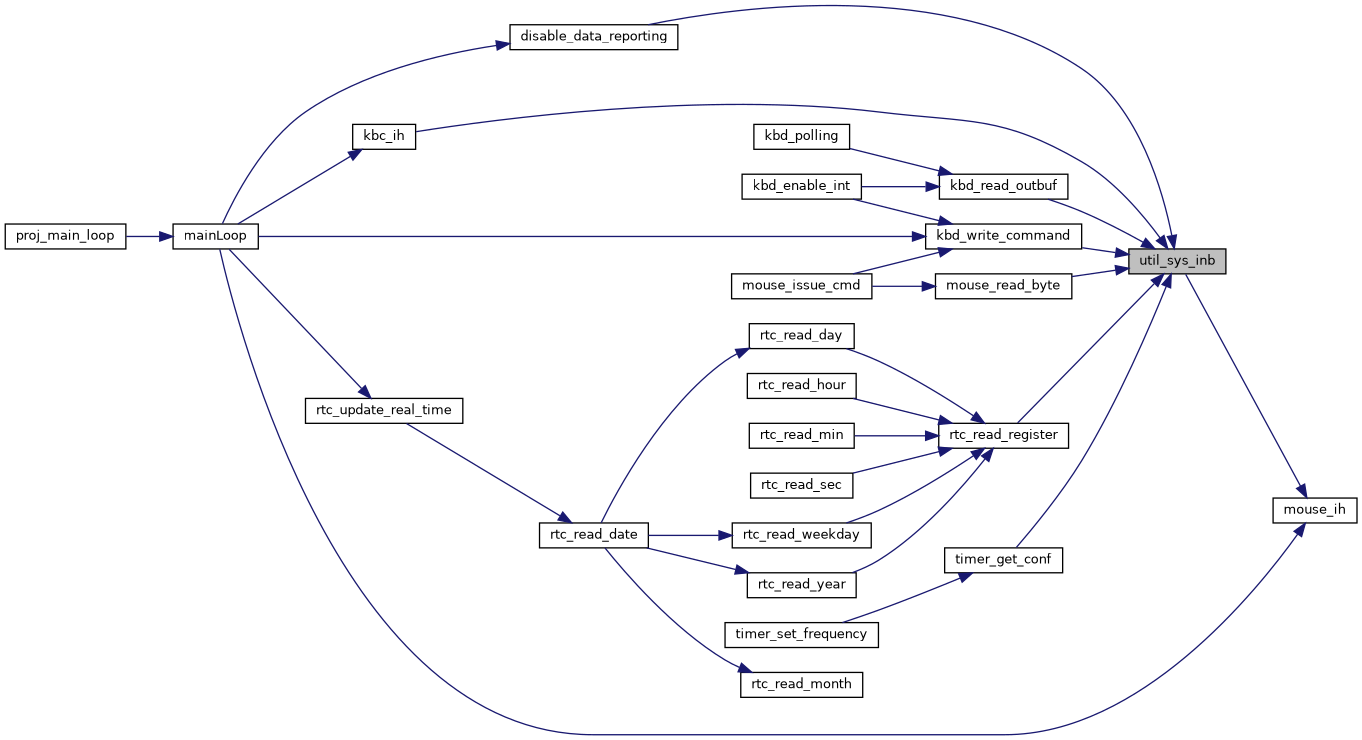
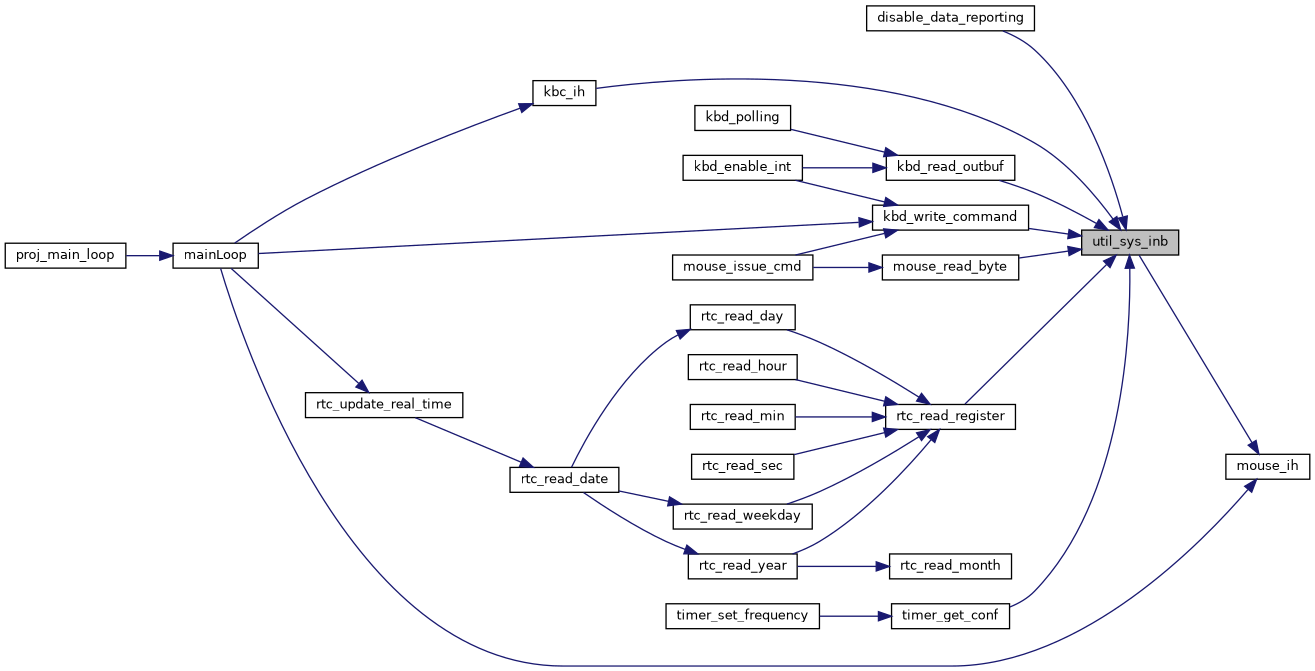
(333, 96) -> none
(666, 614) -> (837, 566)
